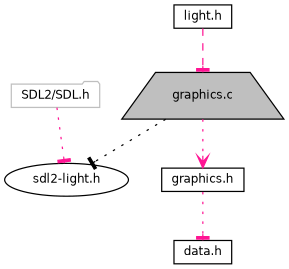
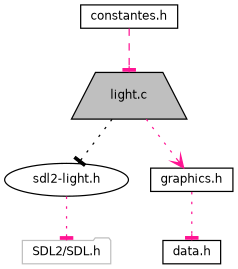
(203, 17) -> (129, 17)
(203, 96) -> (129, 96)
(60, 132) -> (67, 215)
